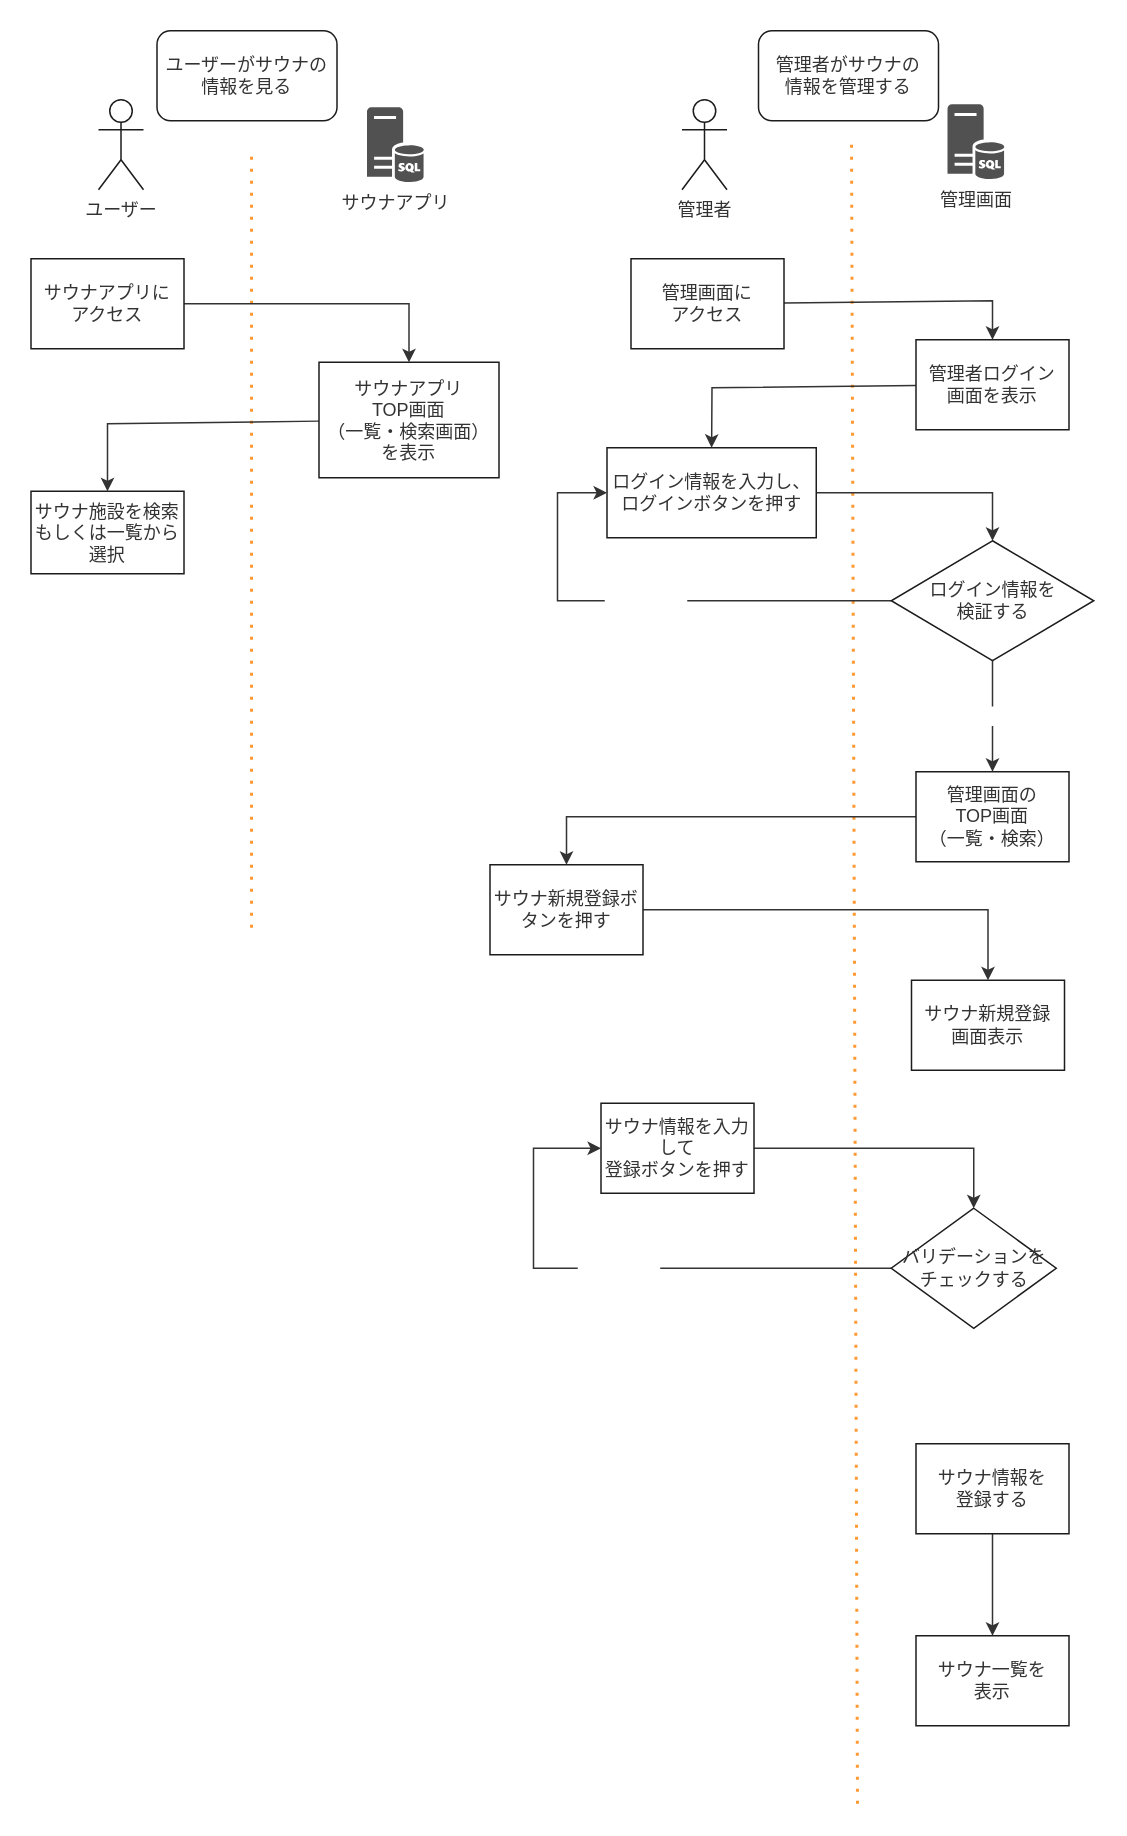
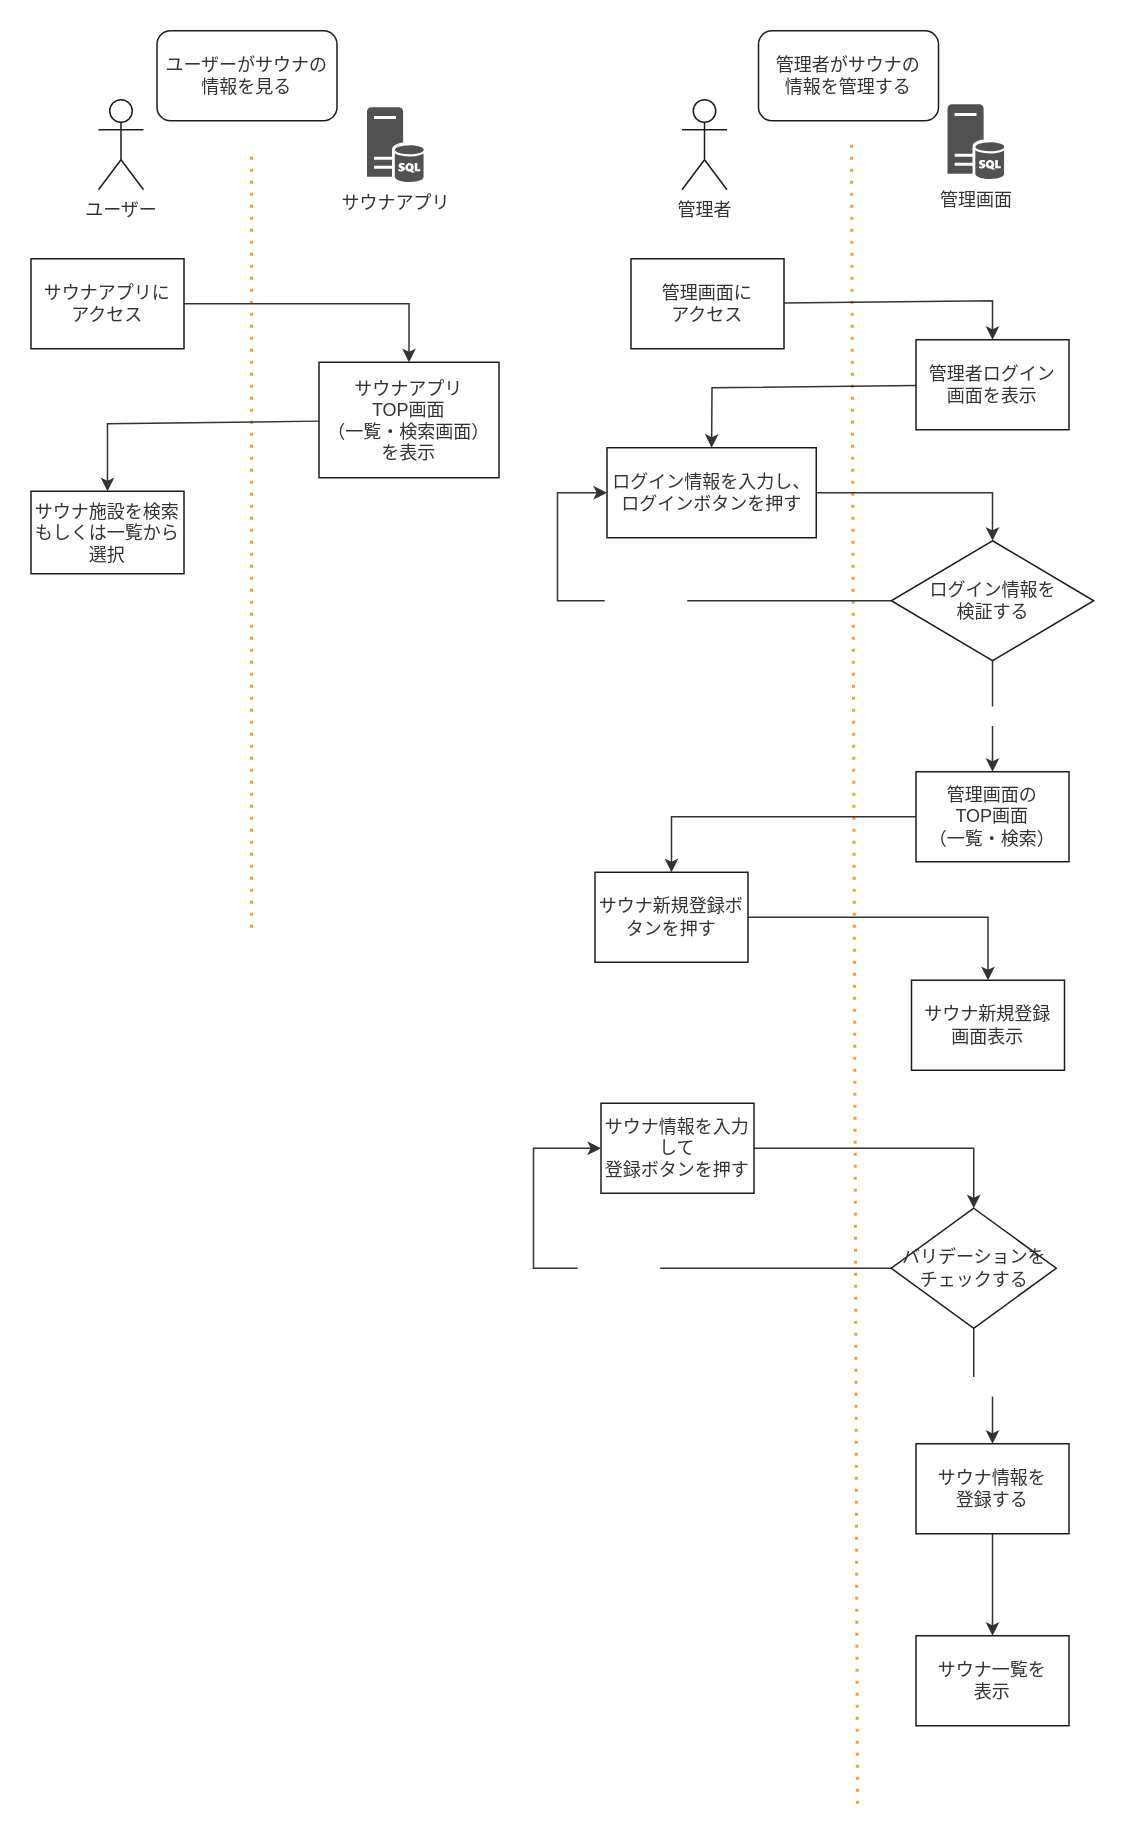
(566, 910) -> (671, 917)
none -> (974, 1353)
